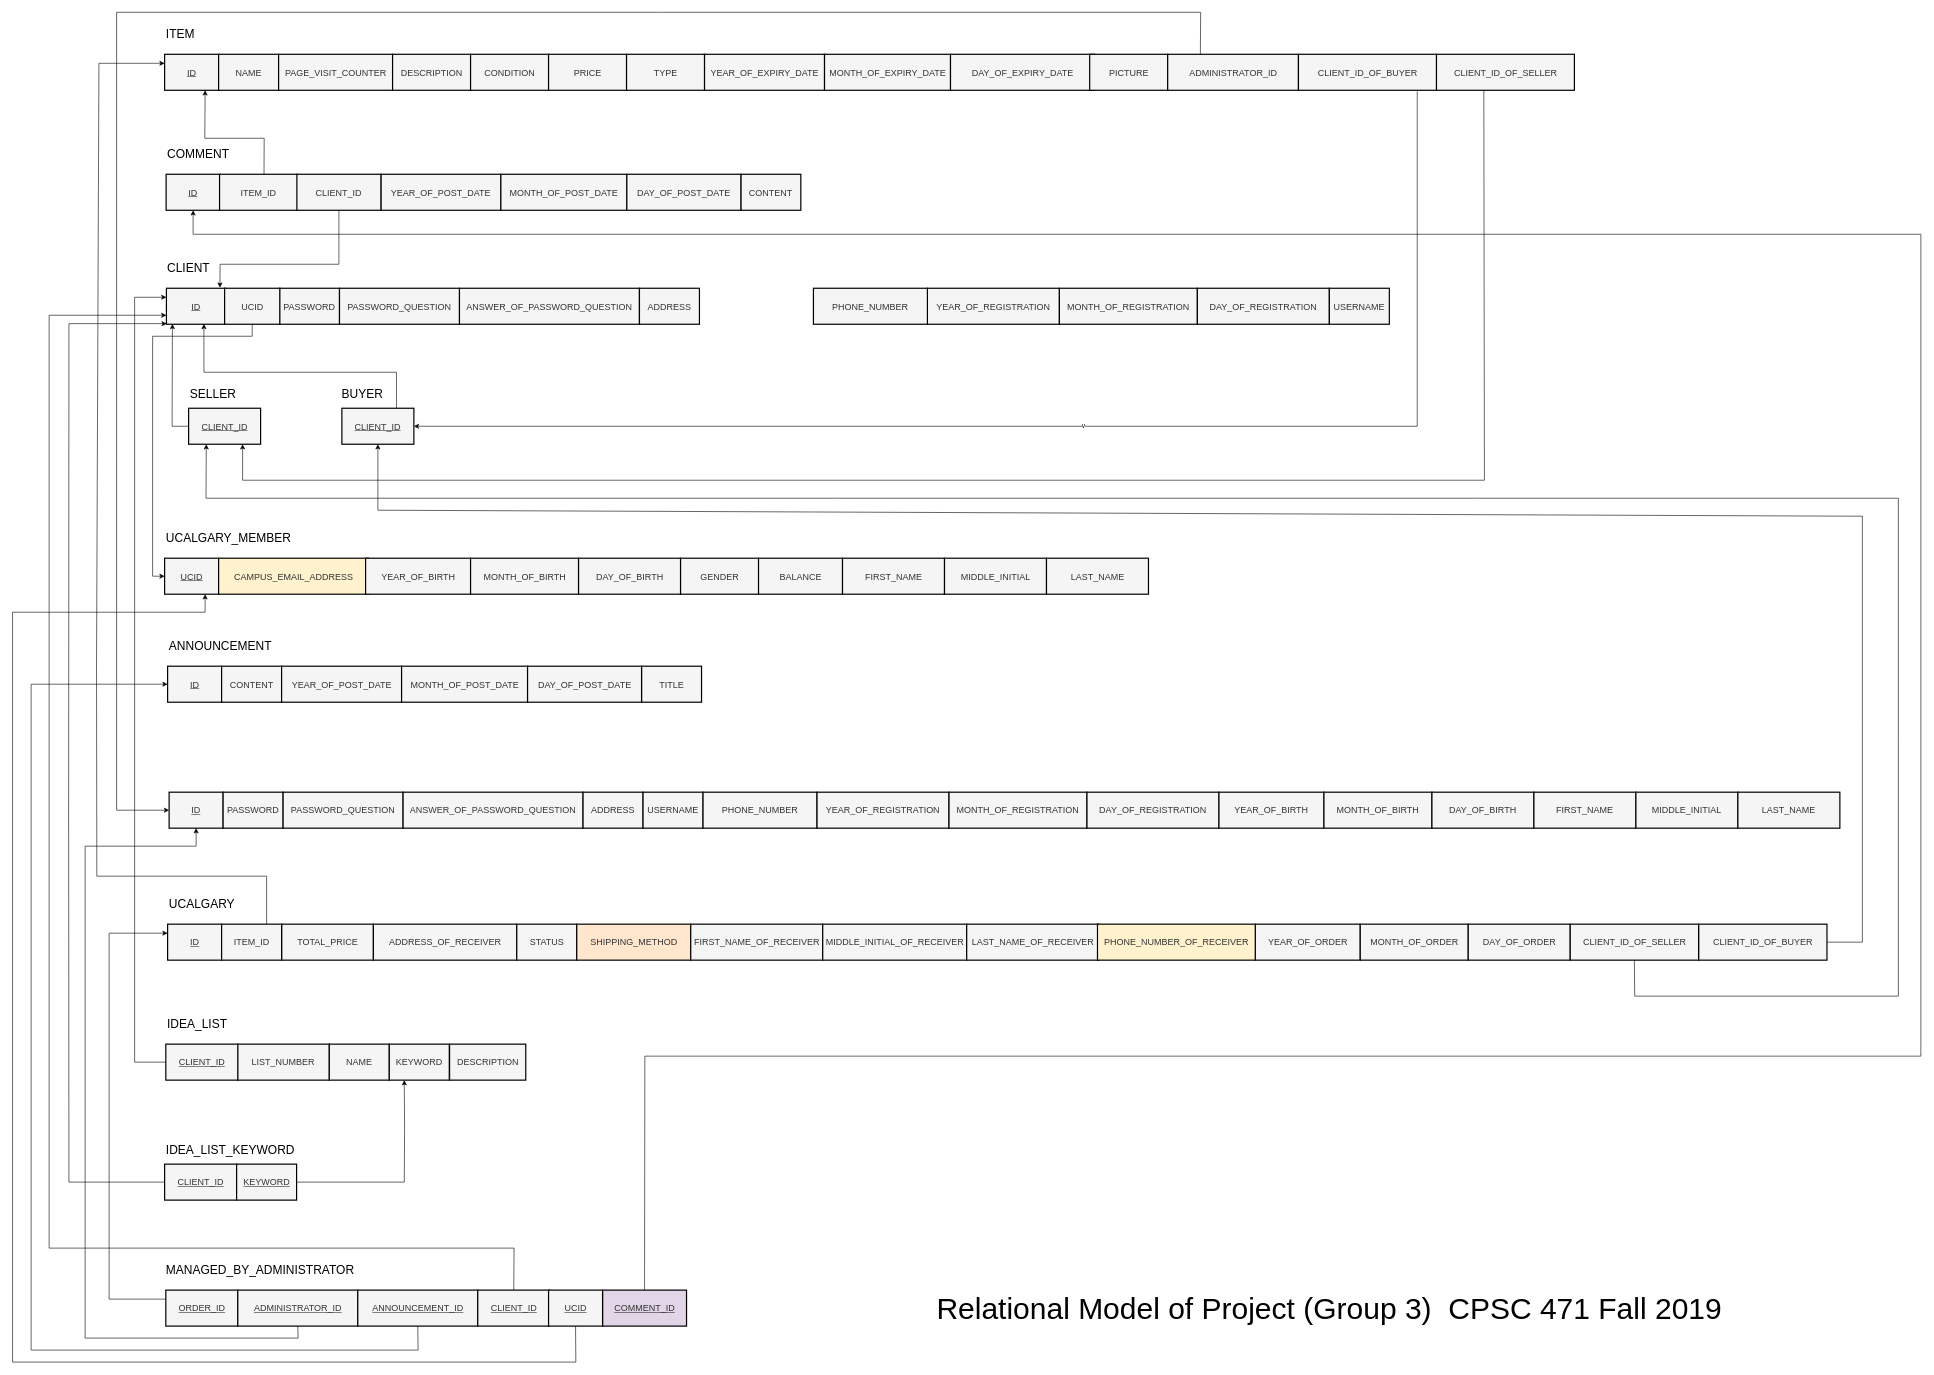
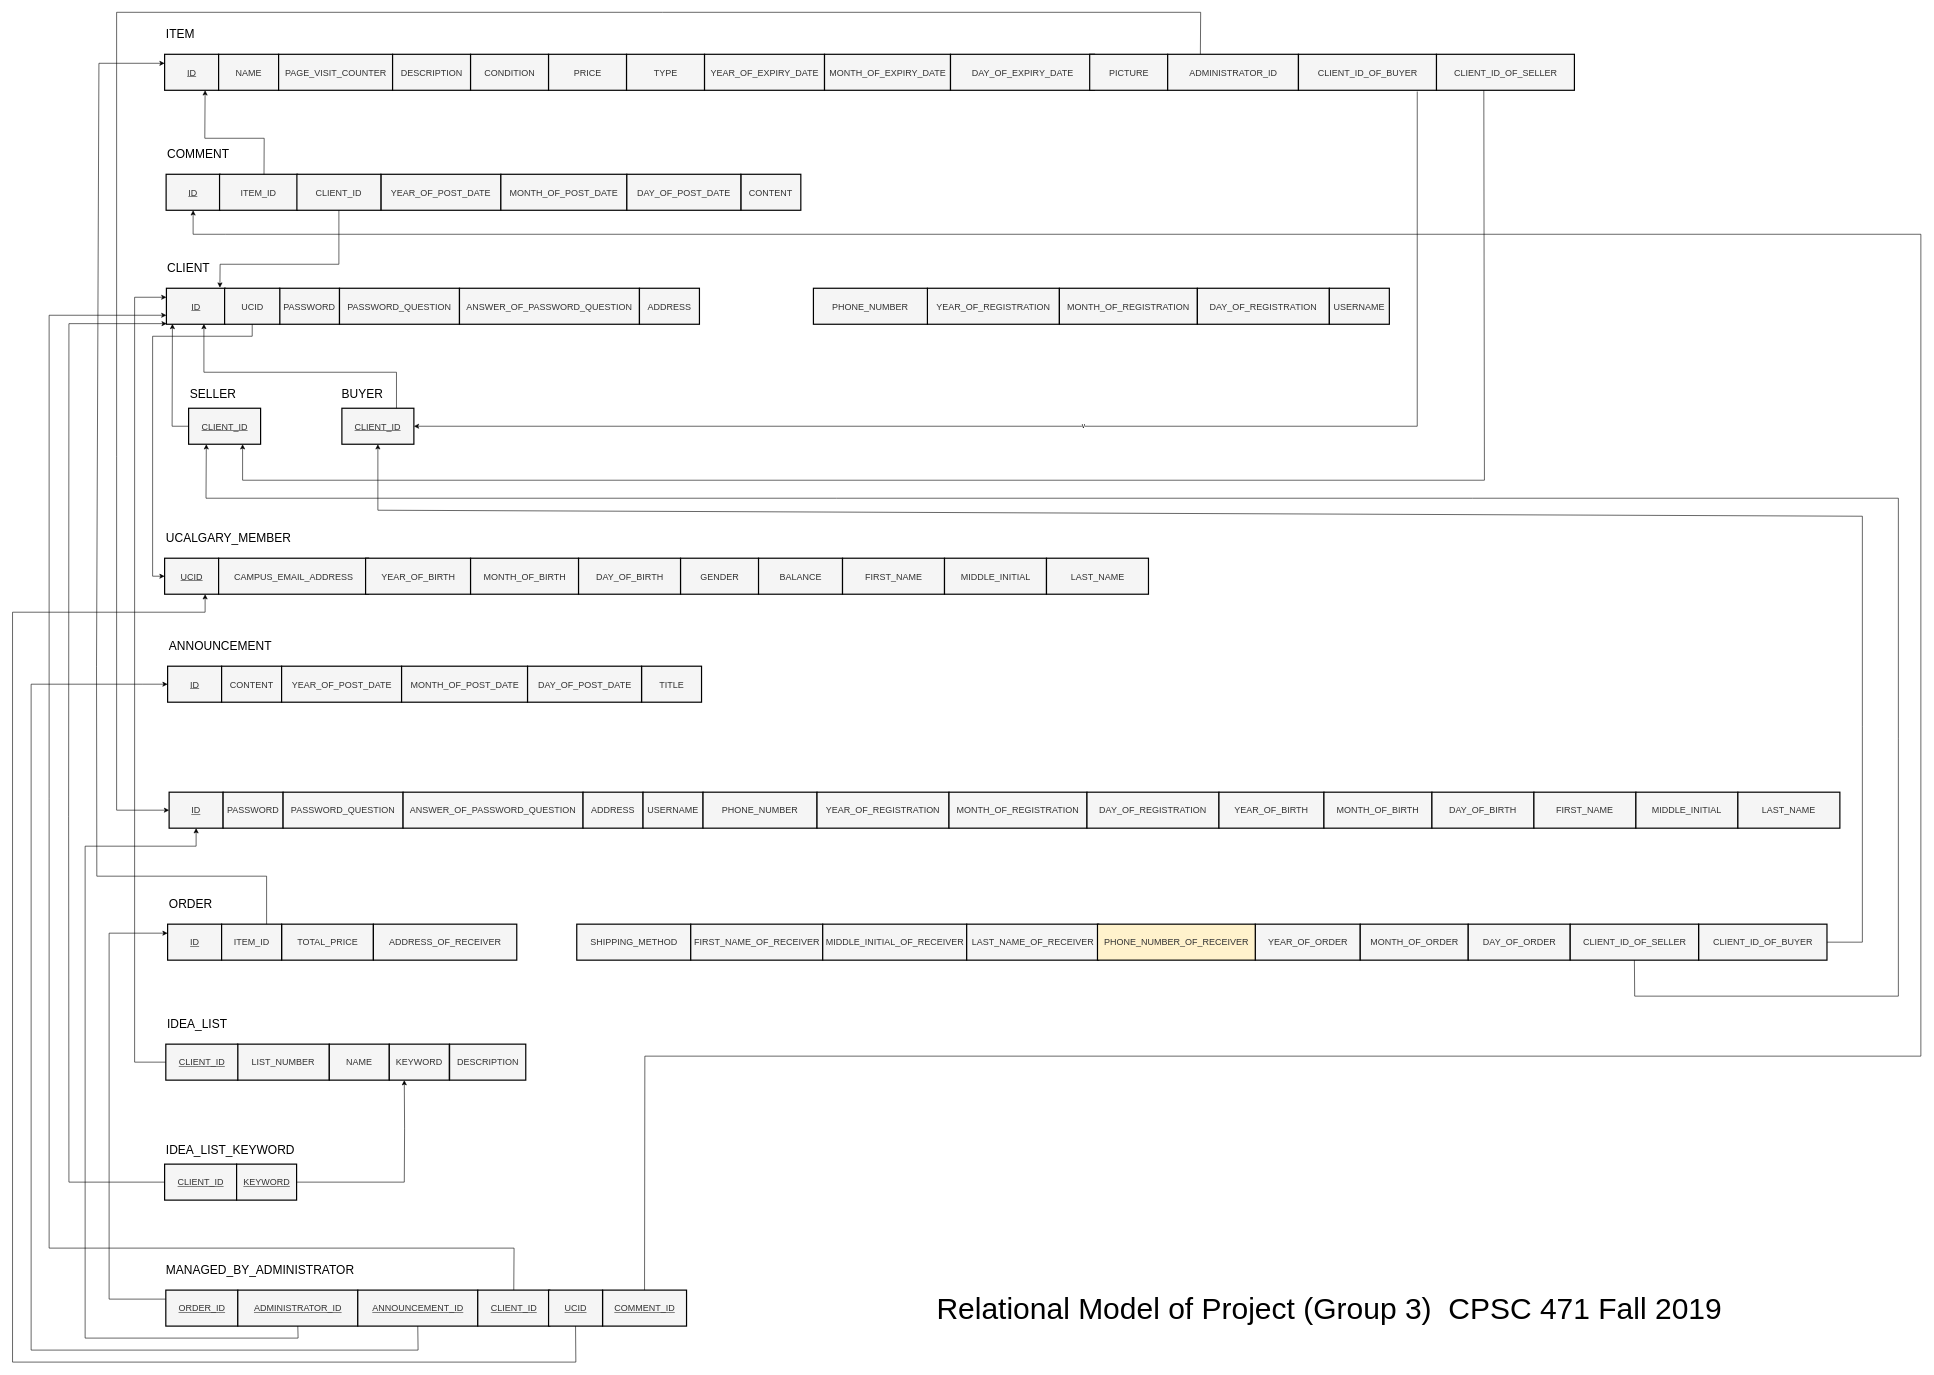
(293, 576) -> (293, 576)
(185, 903) -> (179, 903)
(547, 942) -> none
(634, 942) -> (634, 942)
(644, 1308) -> (644, 1308)
